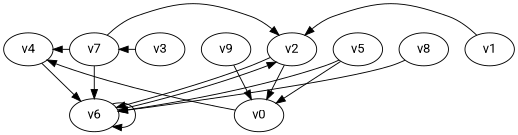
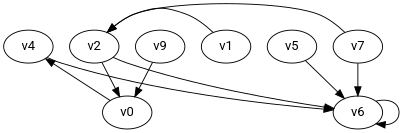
(66, 49) -> none
(160, 49) -> none
(424, 49) -> none
(319, 75) -> none
(193, 90) -> none
